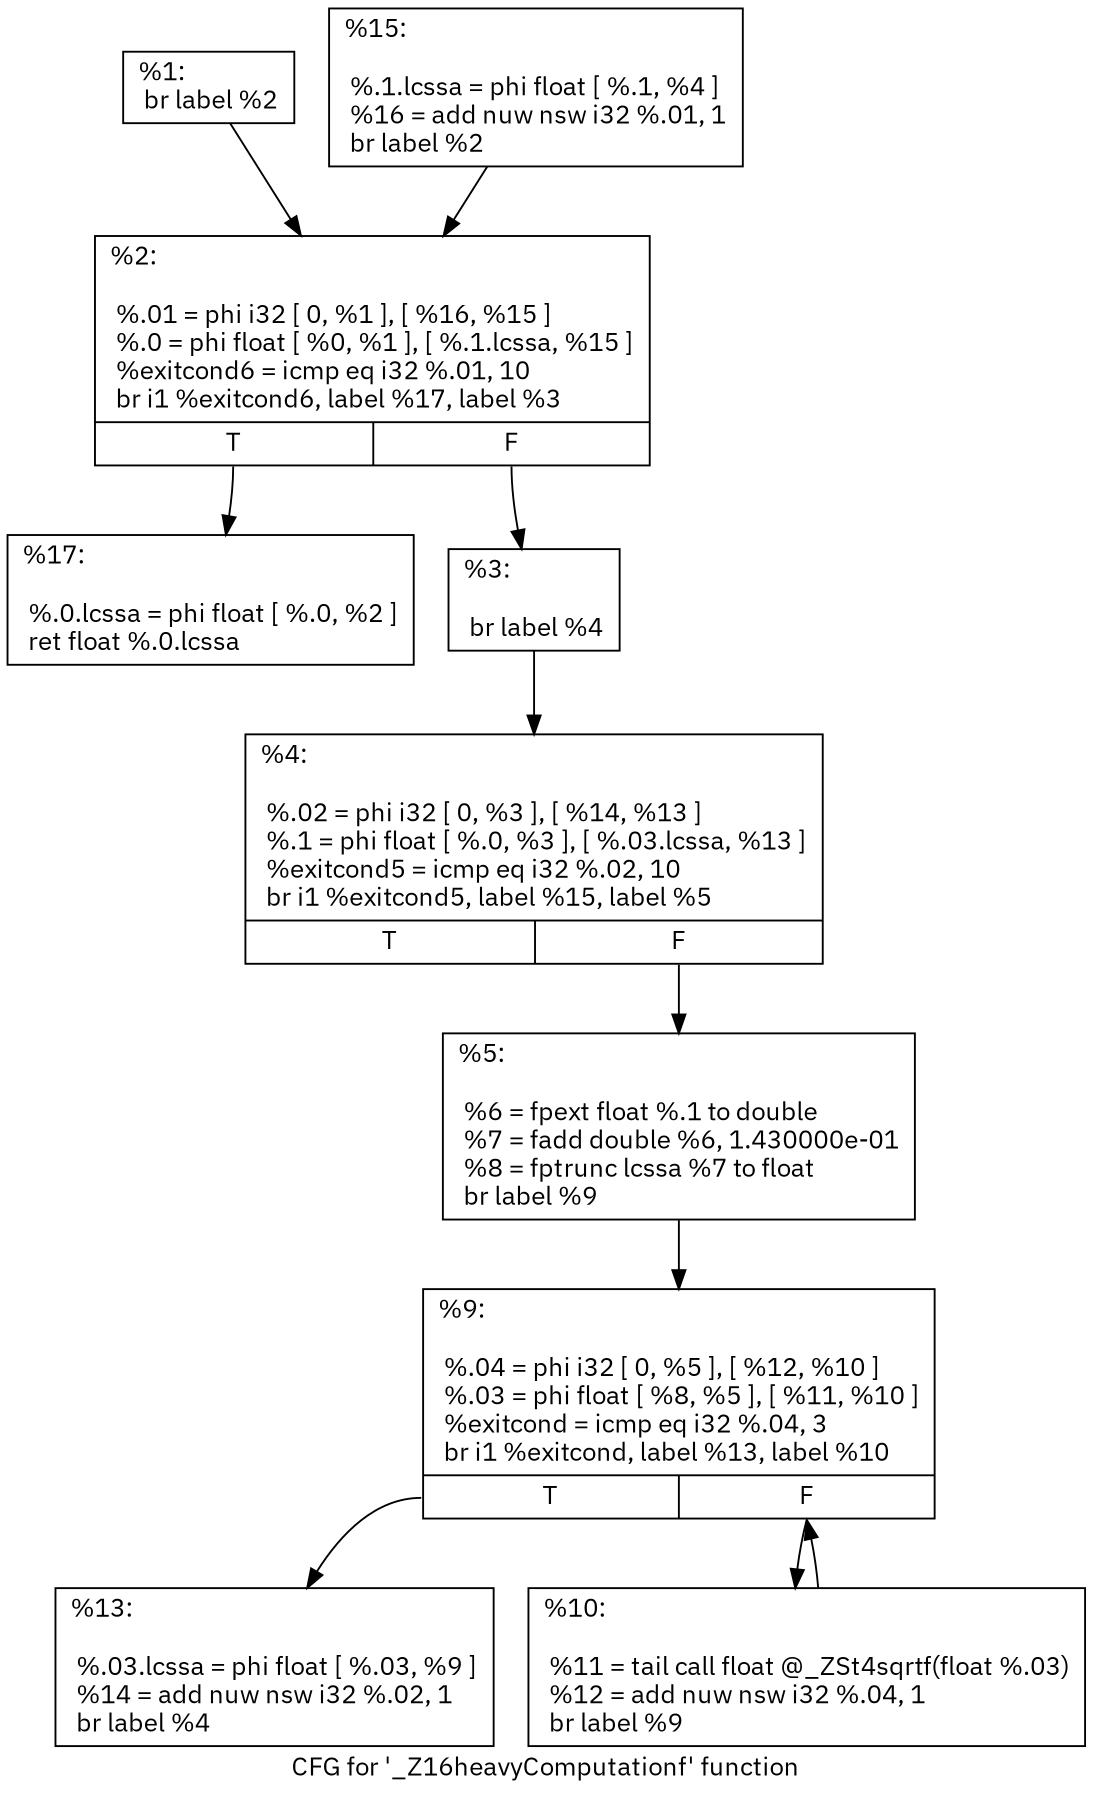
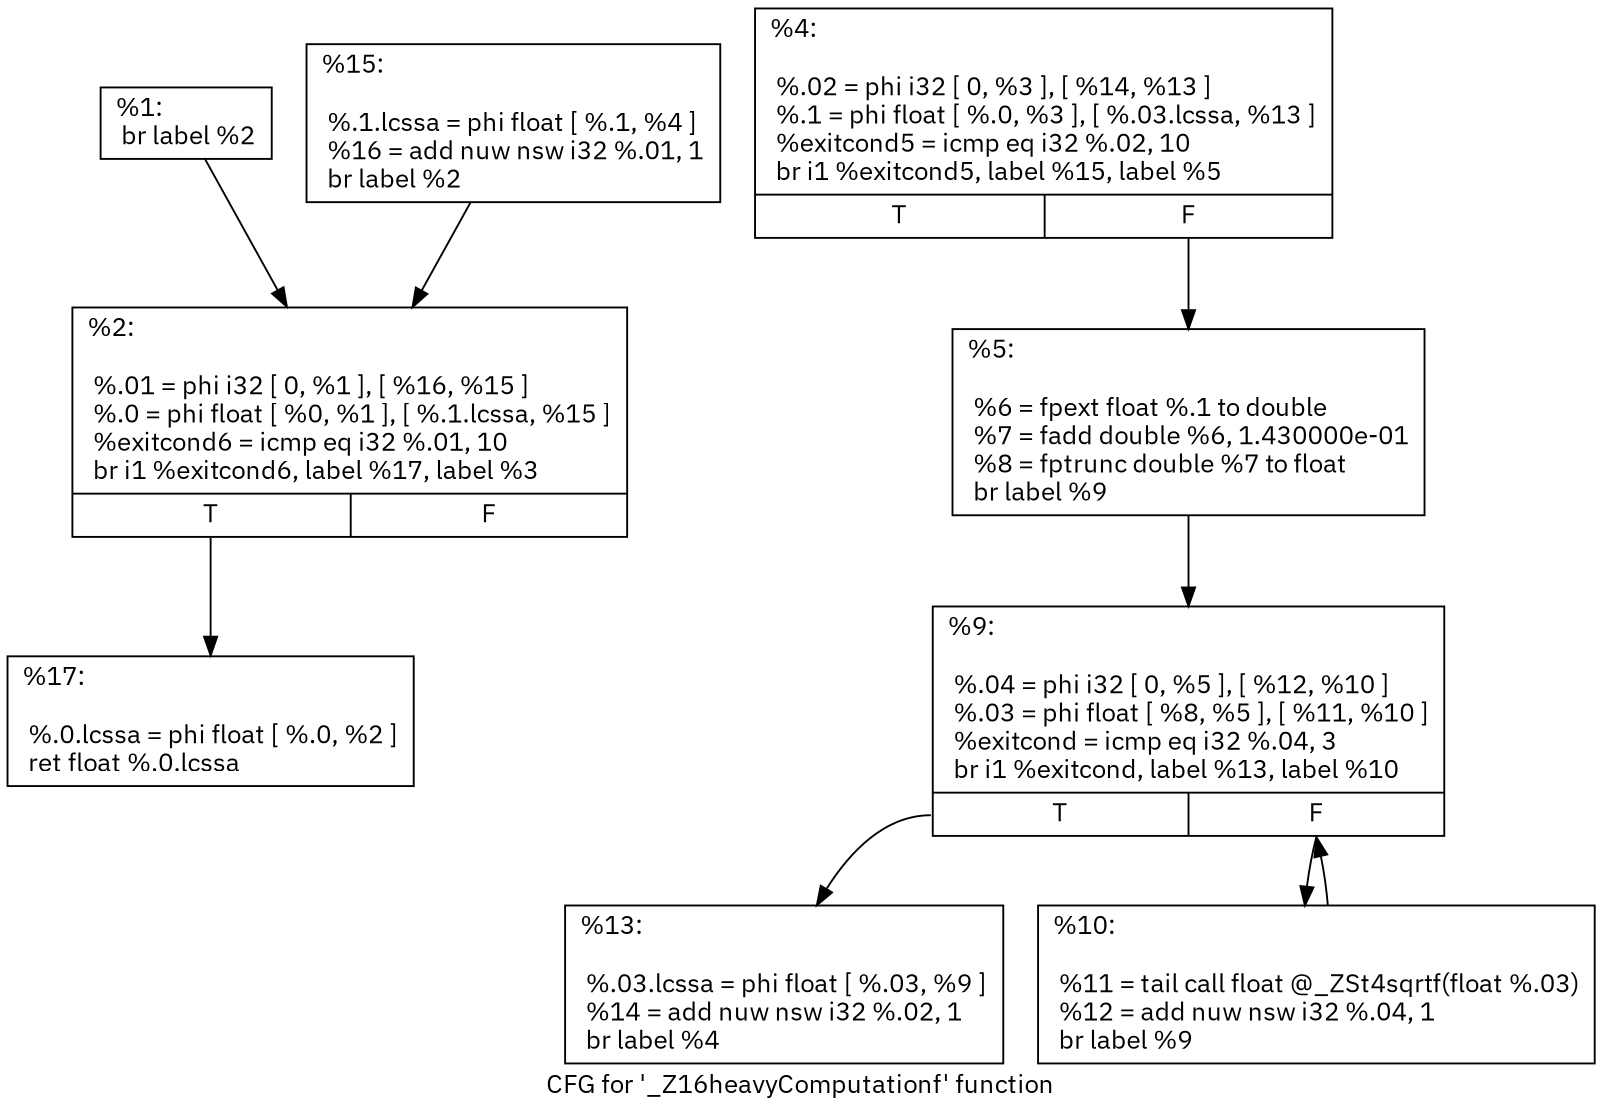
(534, 600) -> none
(637, 1169) -> (1157, 464)
